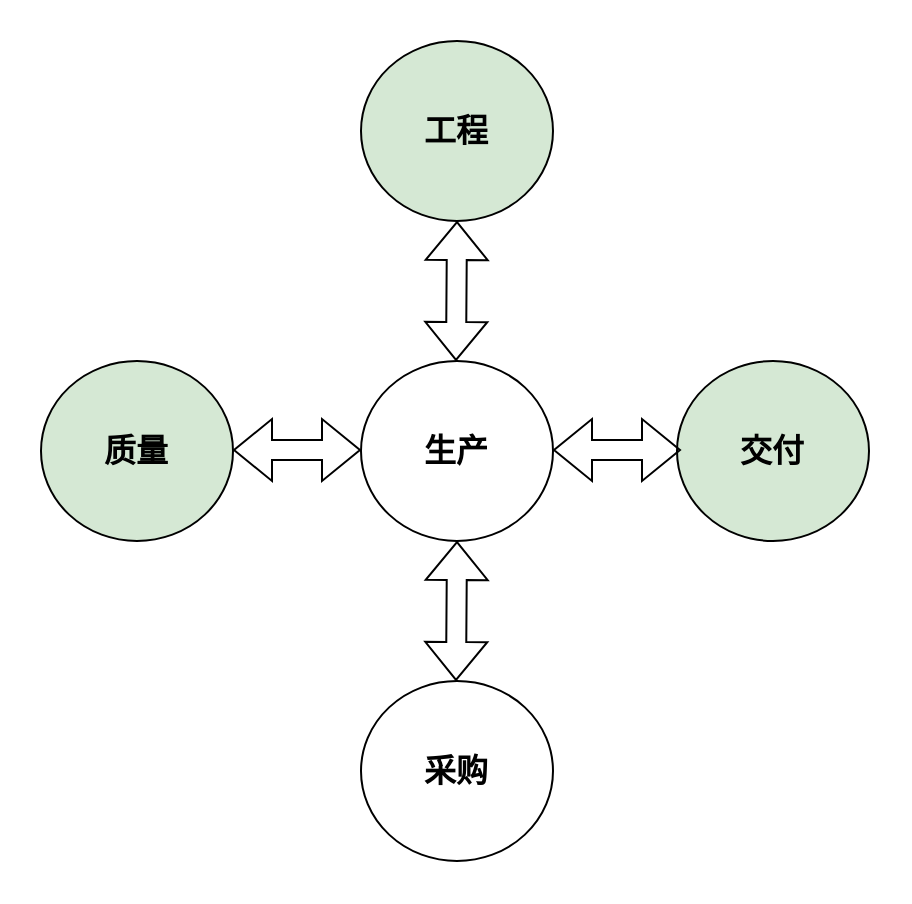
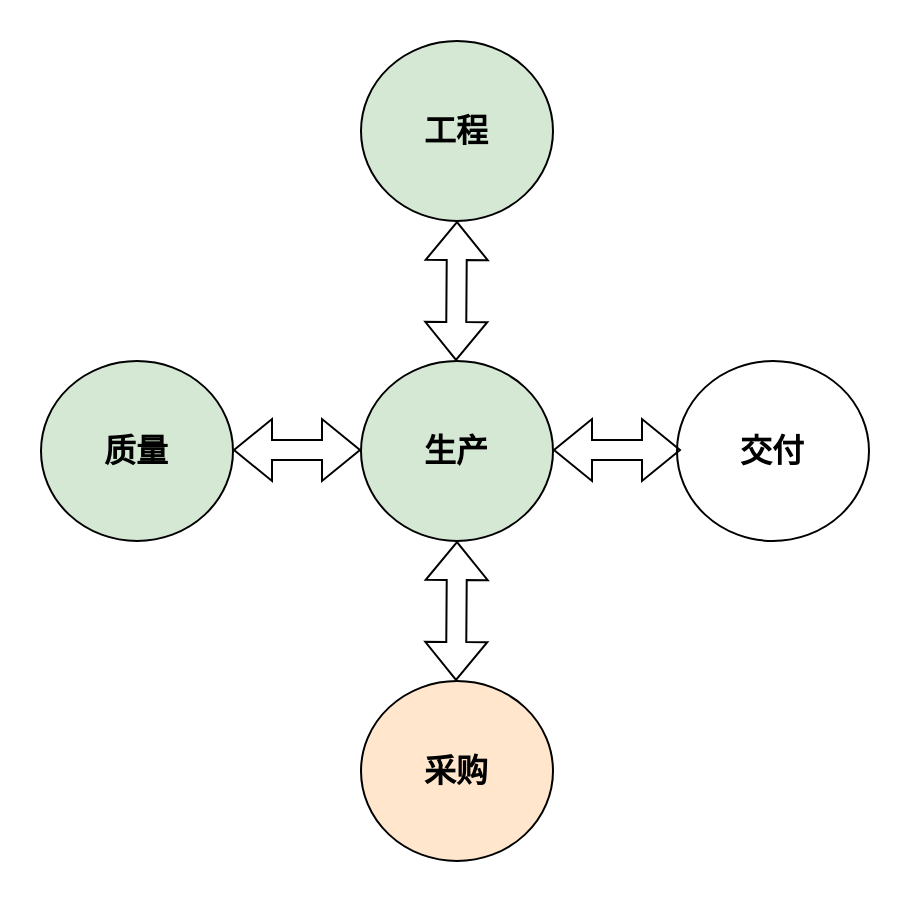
(457, 451) -> (457, 451)
(773, 451) -> (773, 451)
(457, 771) -> (457, 771)
